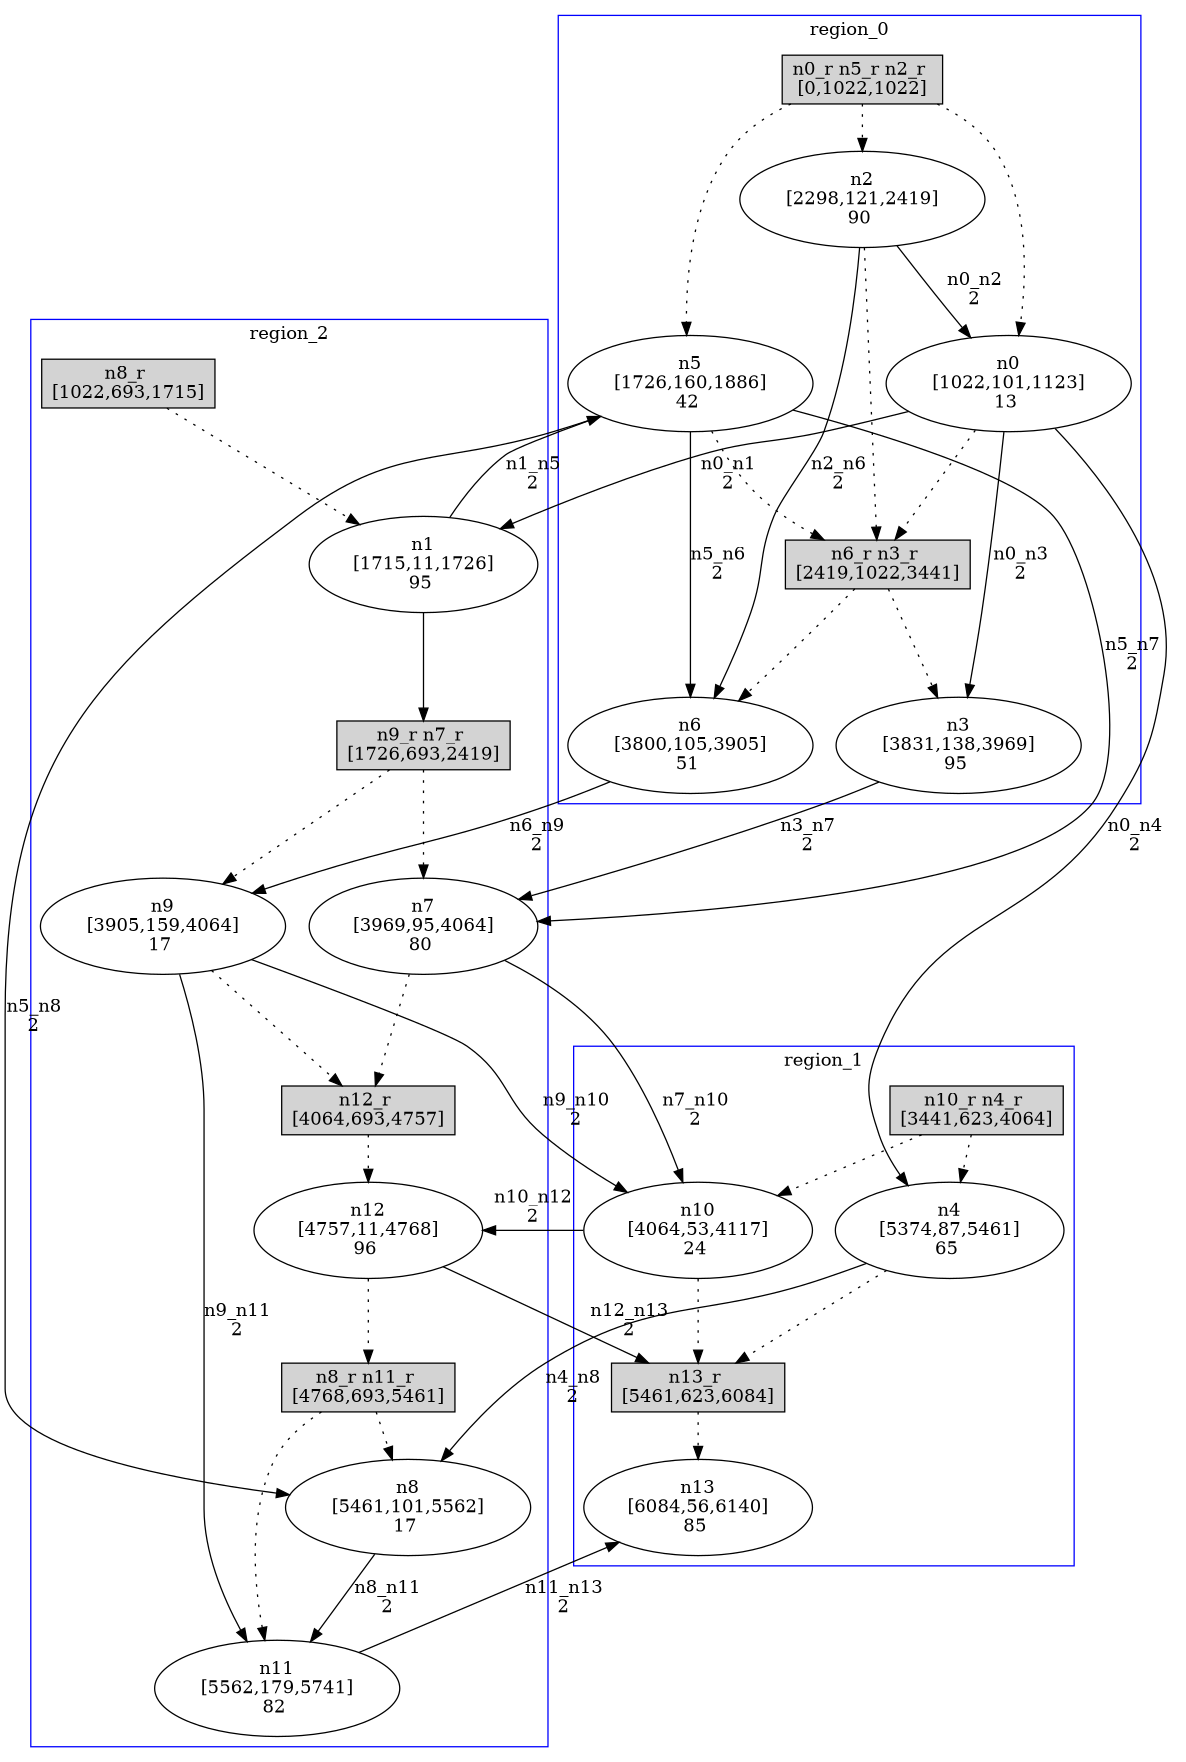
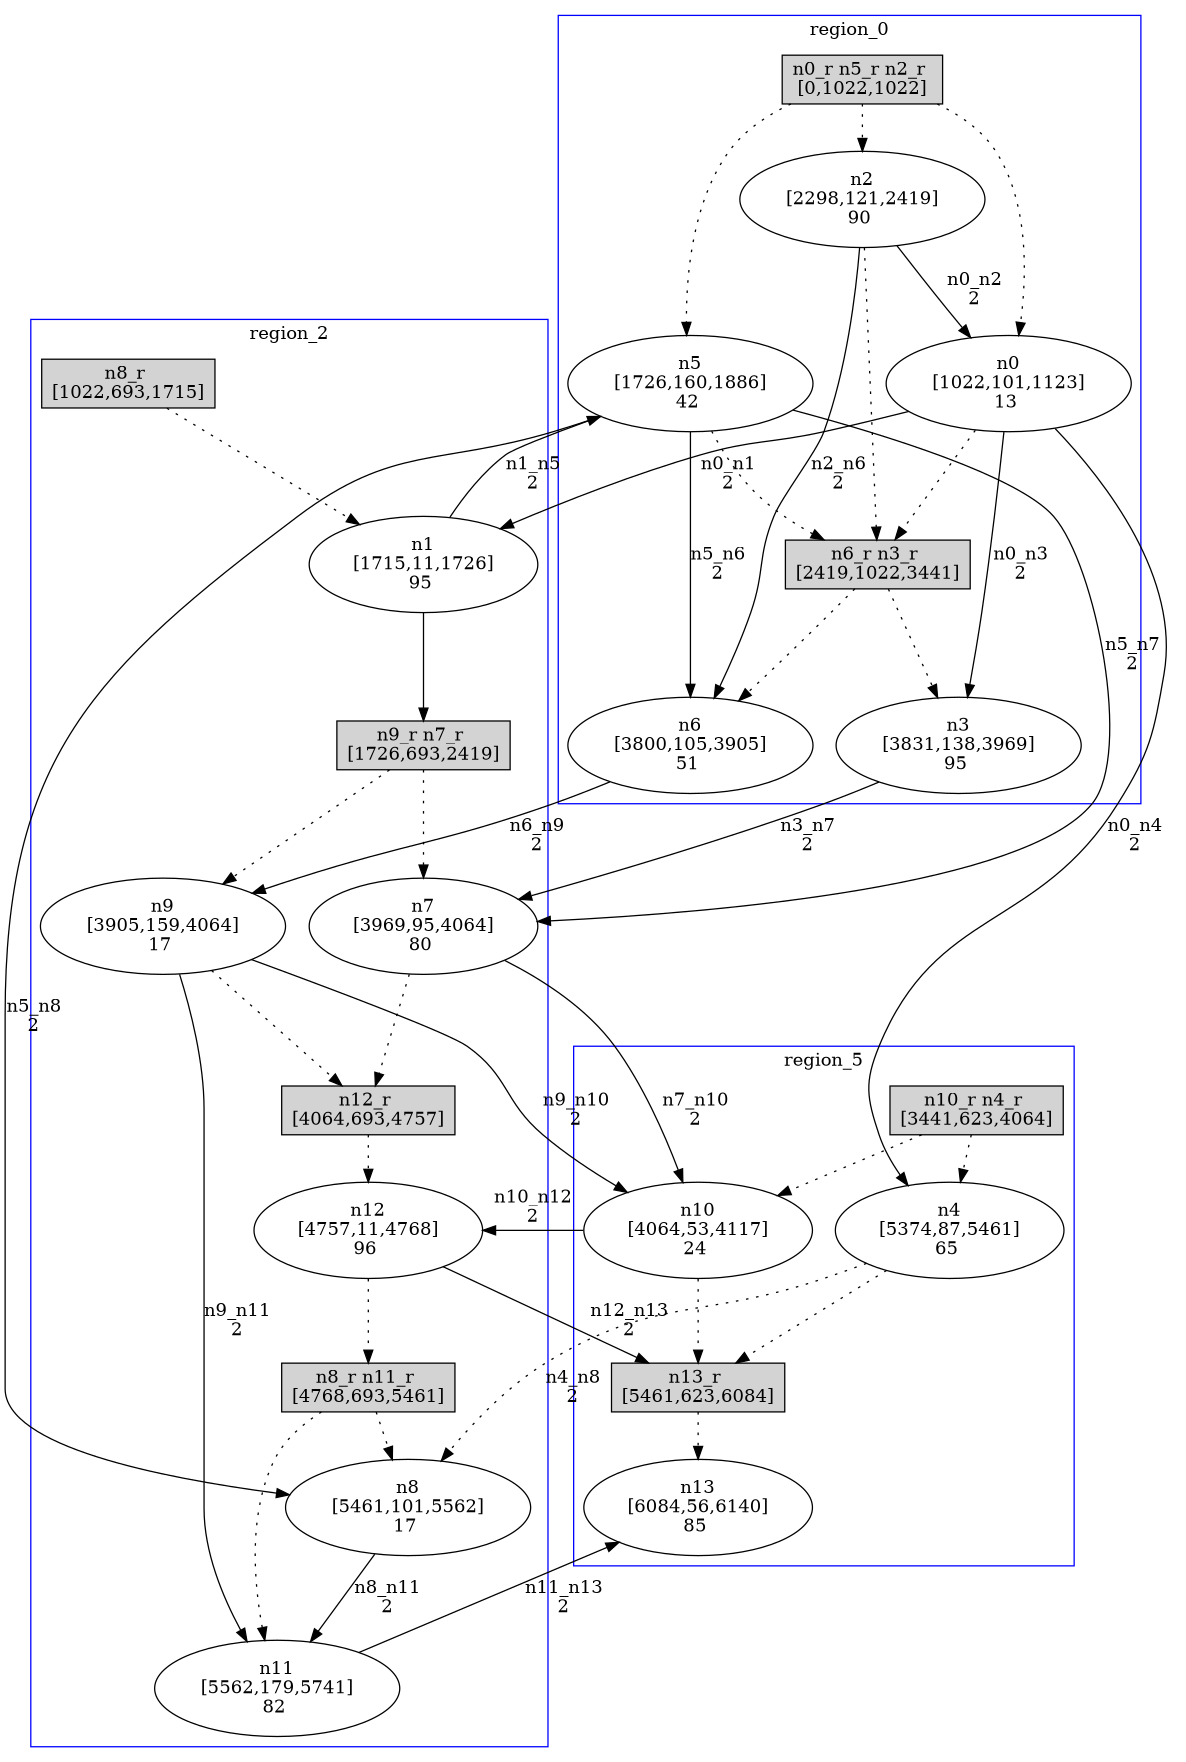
(824, 1061) -> (824, 1061)
(640, 1321) -> (640, 1321)
